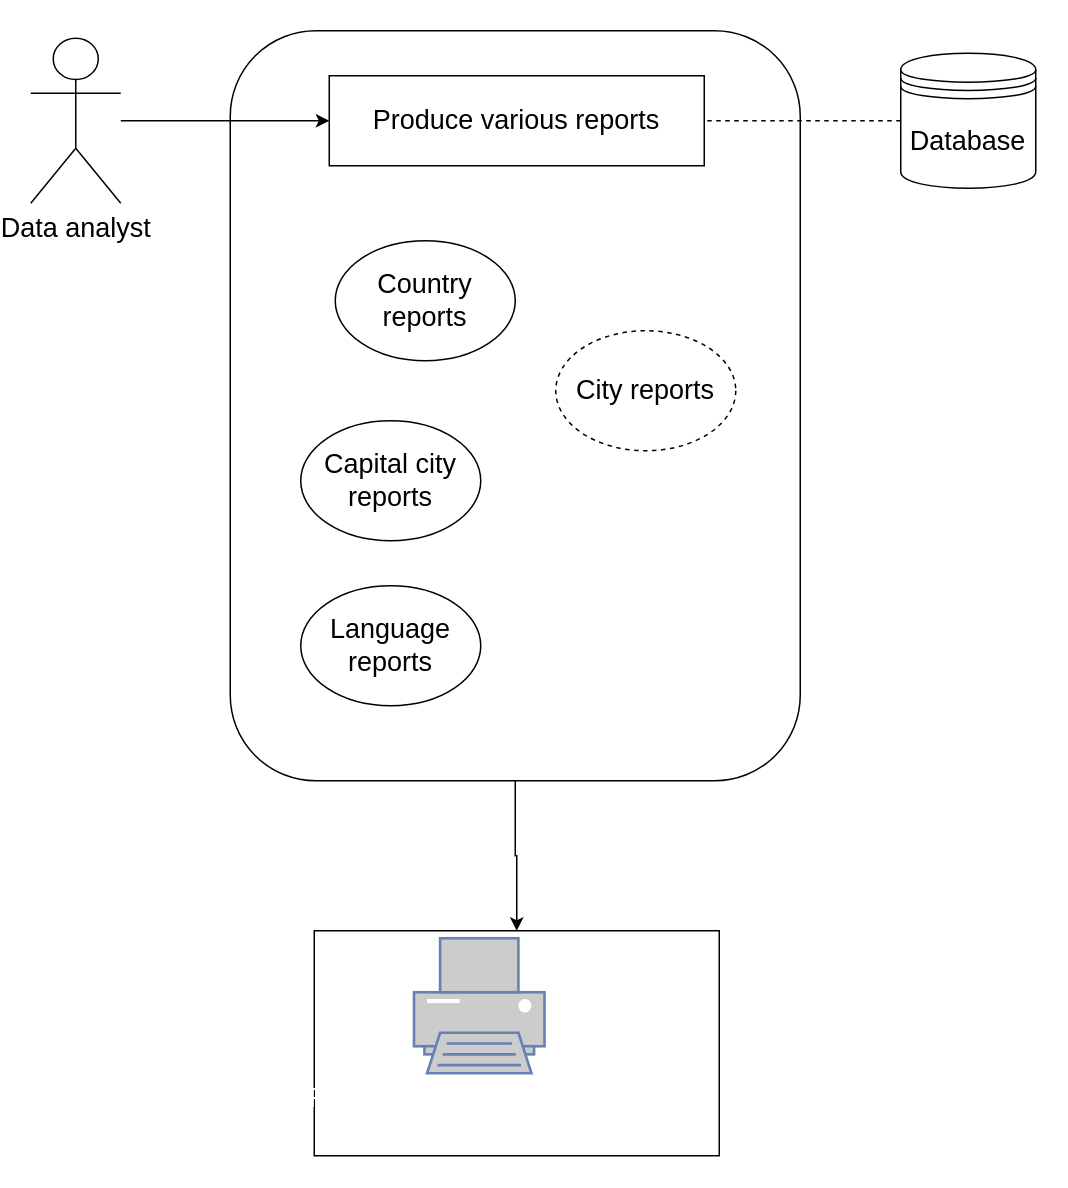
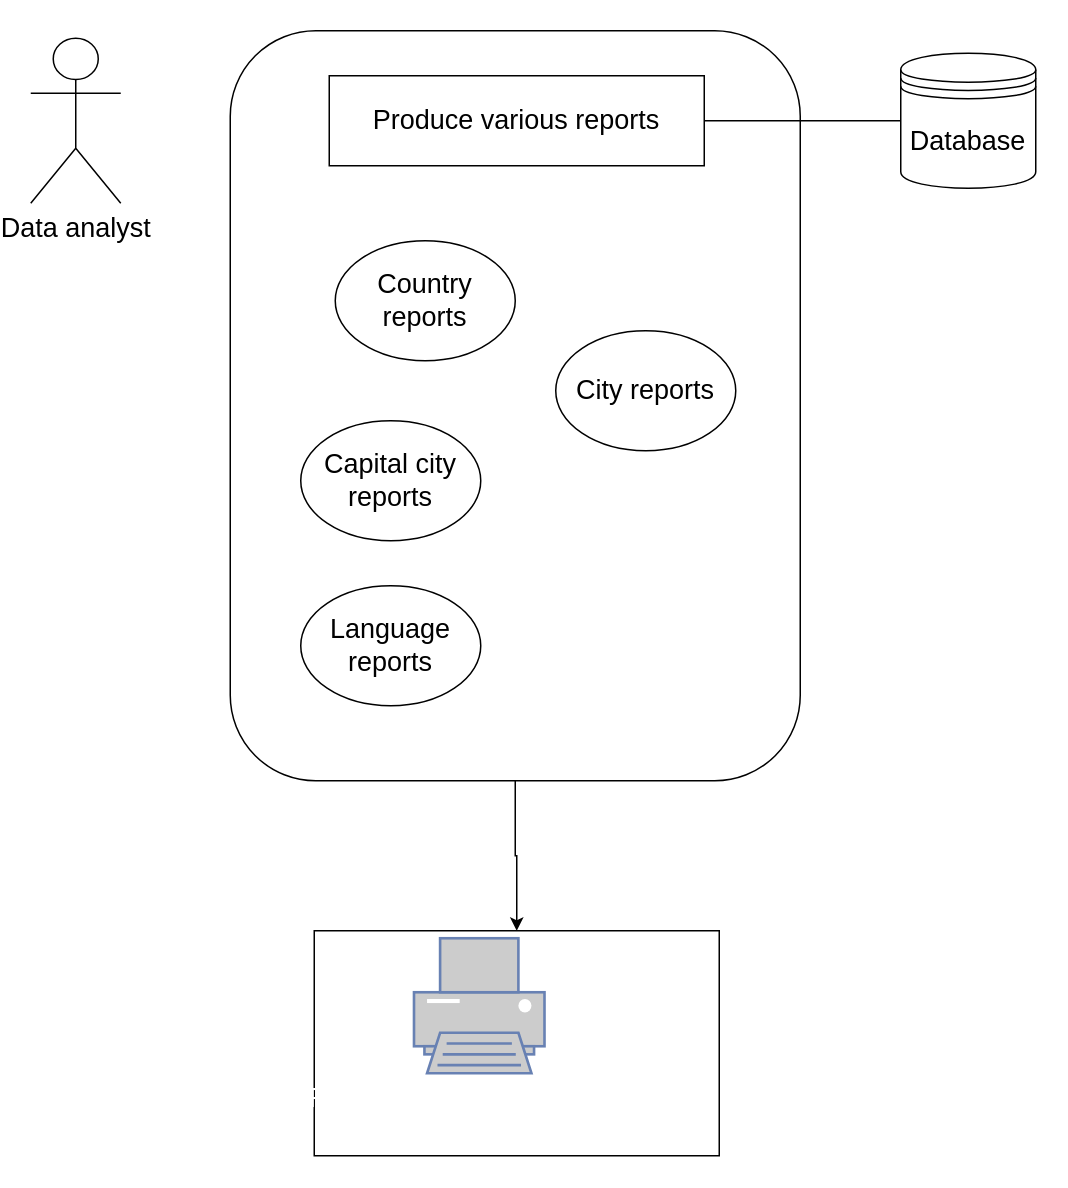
(220, 121) -> none
(800, 121) -> (800, 121)
(646, 391) -> (646, 391)
